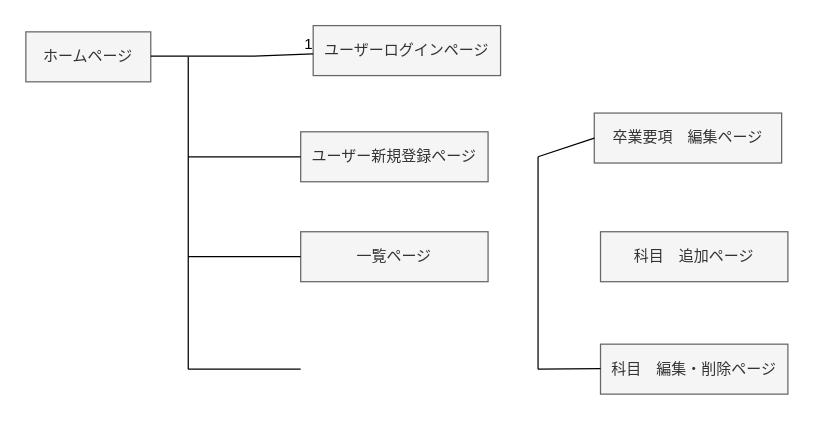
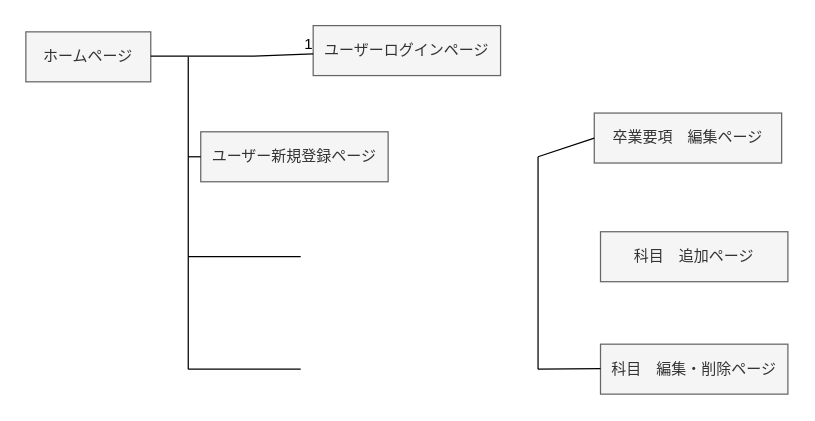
(394, 157) -> (294, 157)
(394, 257) -> none
